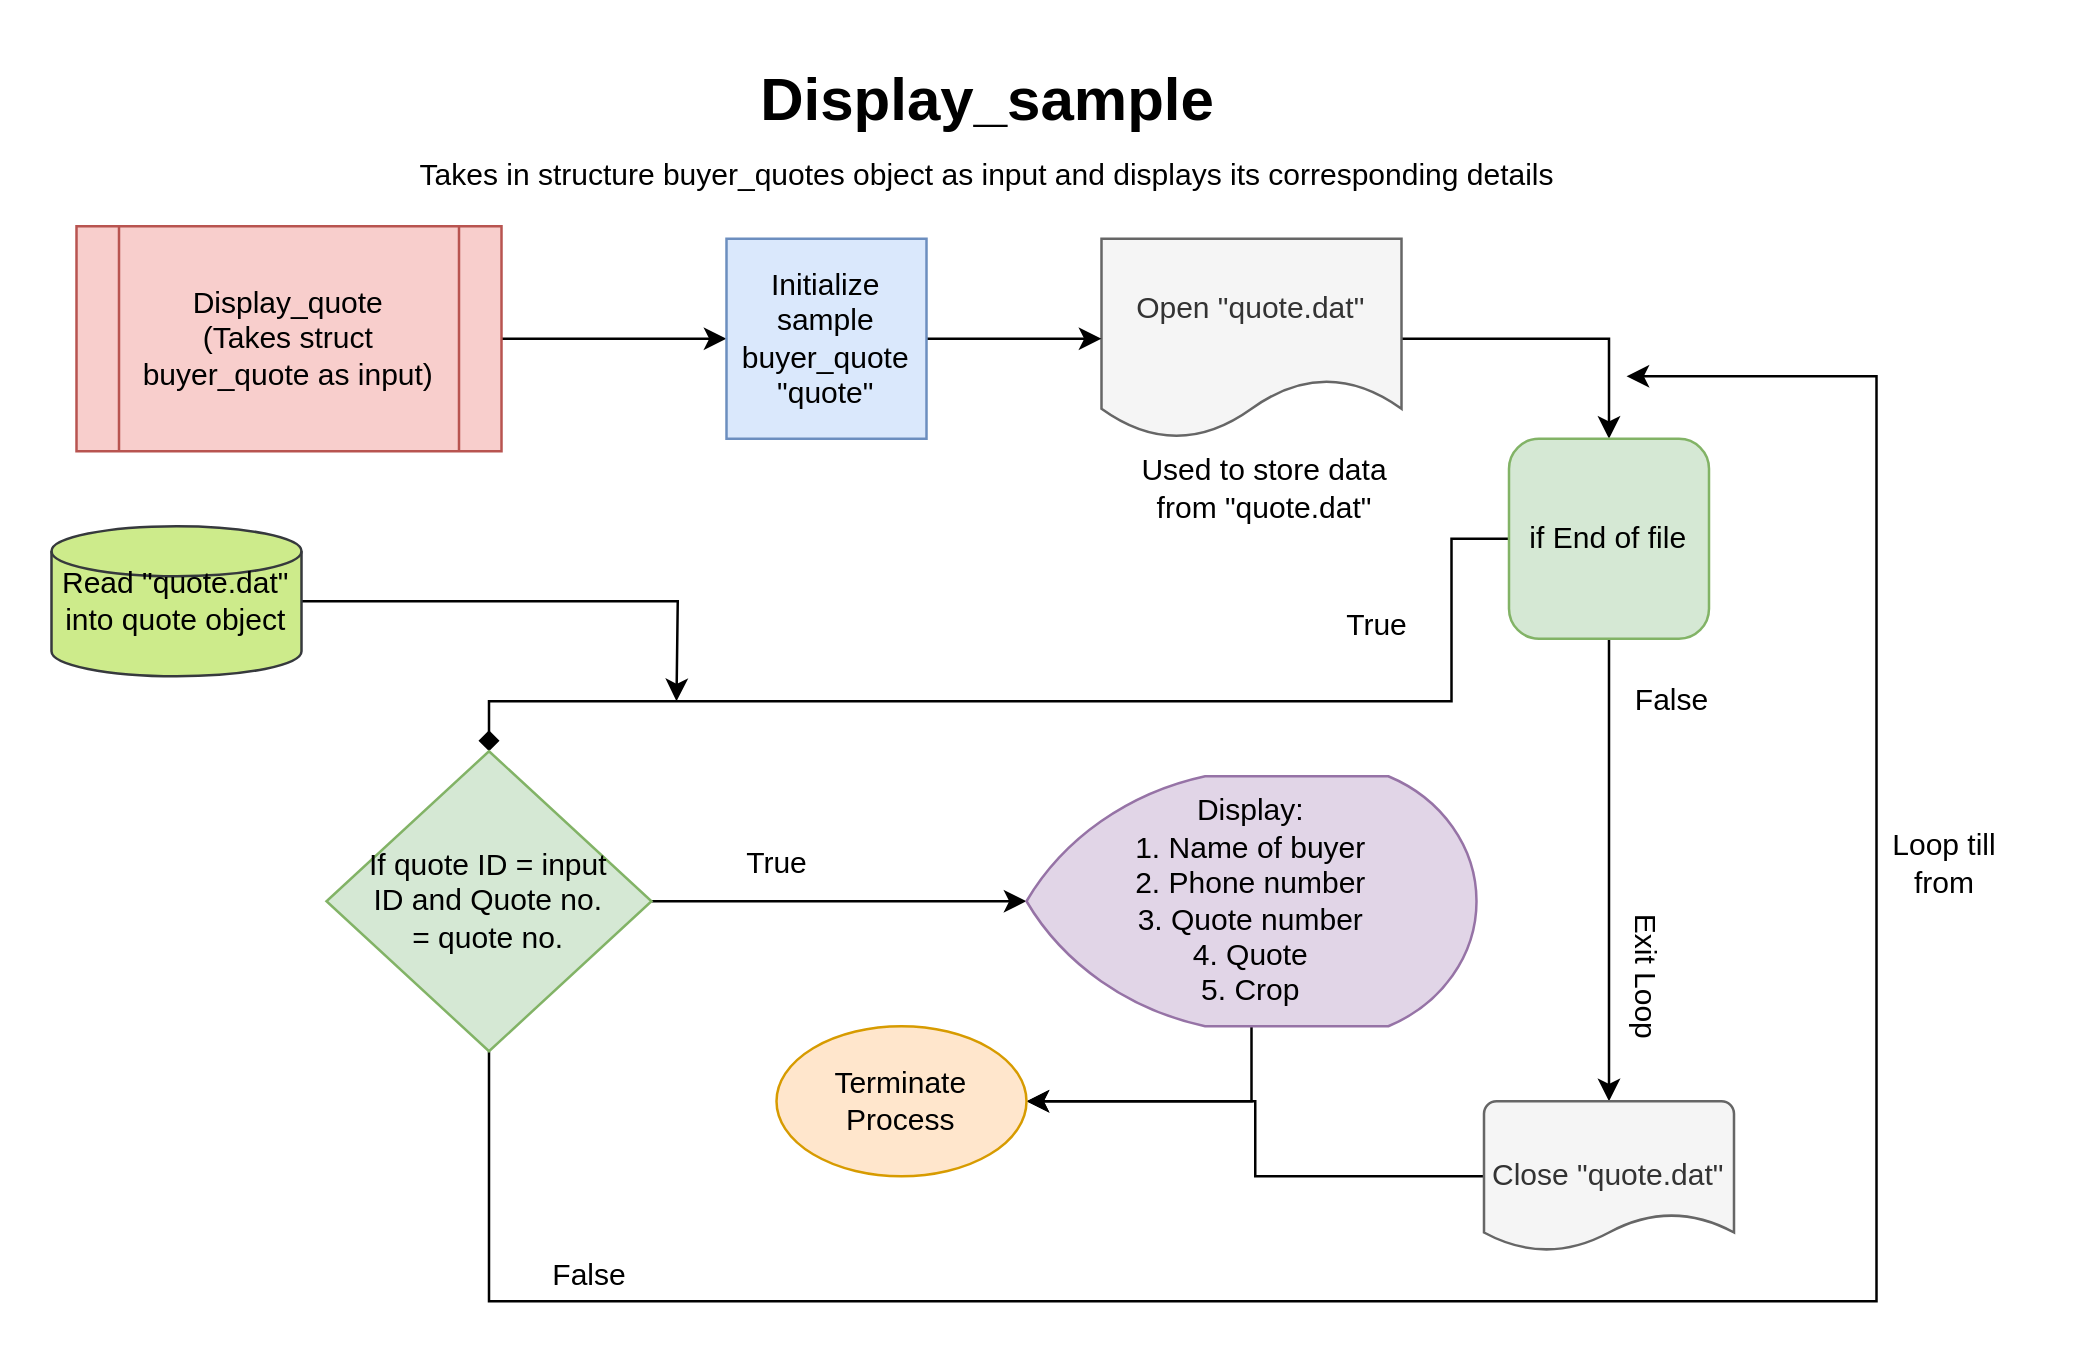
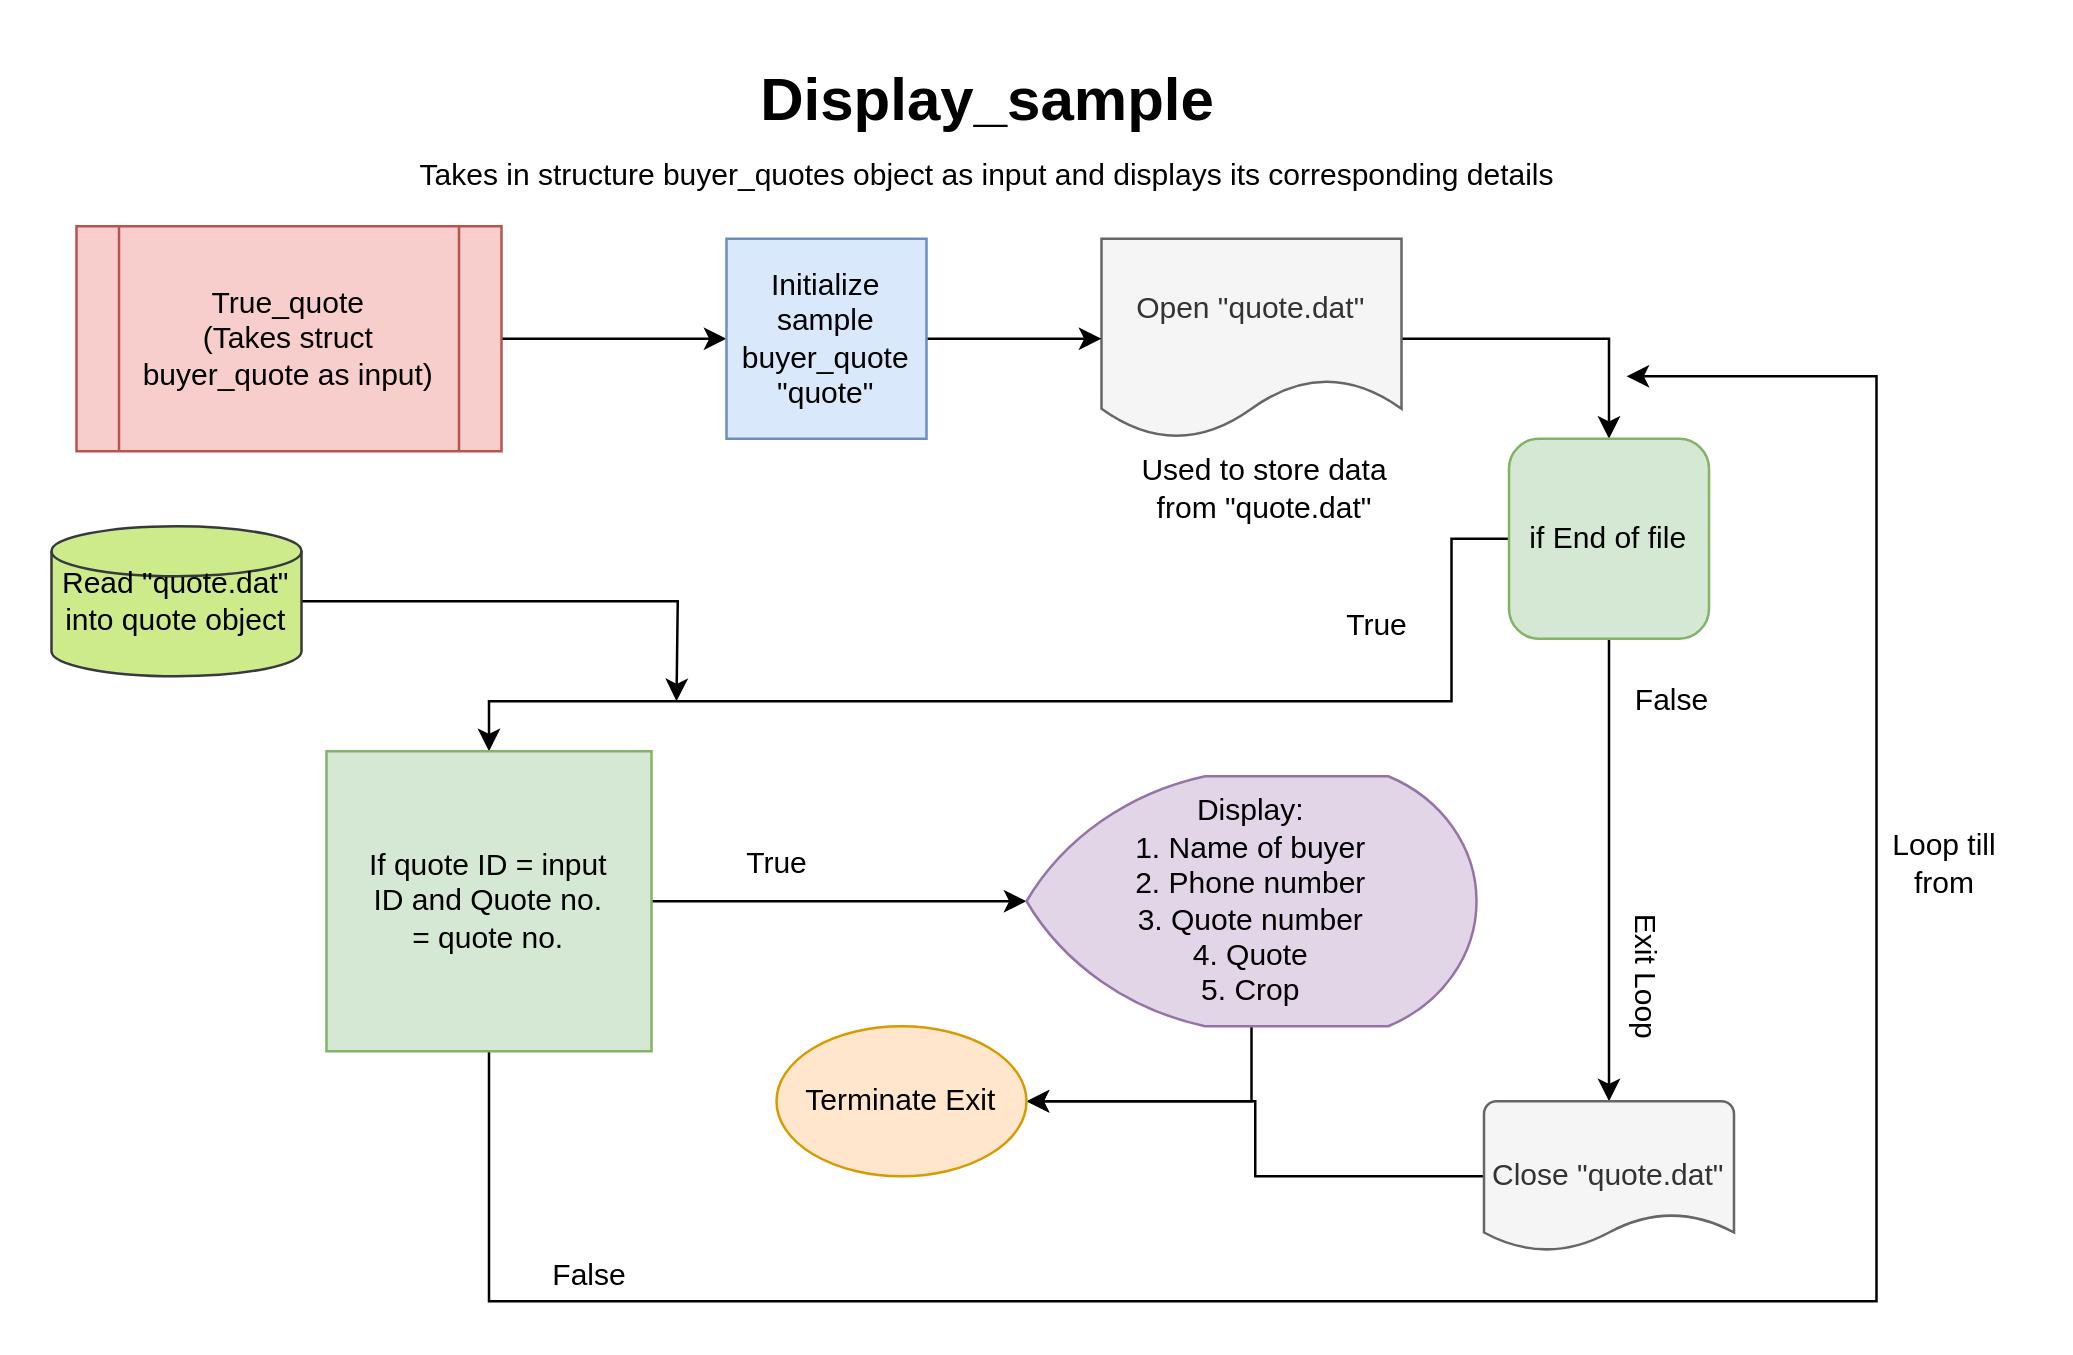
(289, 339) -> (289, 339)
(489, 731) -> (489, 732)
(489, 901) -> (489, 901)
(901, 1101) -> (901, 1101)
